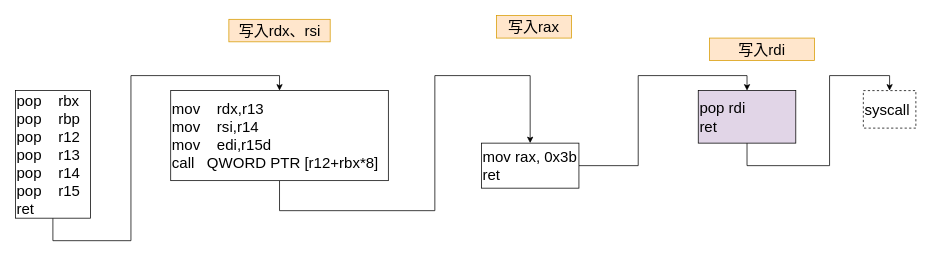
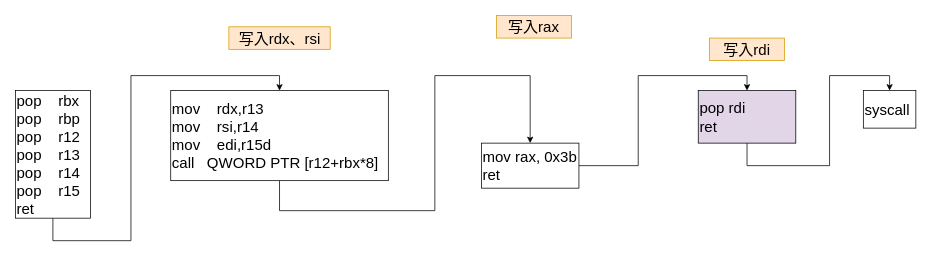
(279, 30) -> (279, 38)
(762, 49) -> (747, 49)
(889, 109) -> (889, 109)
